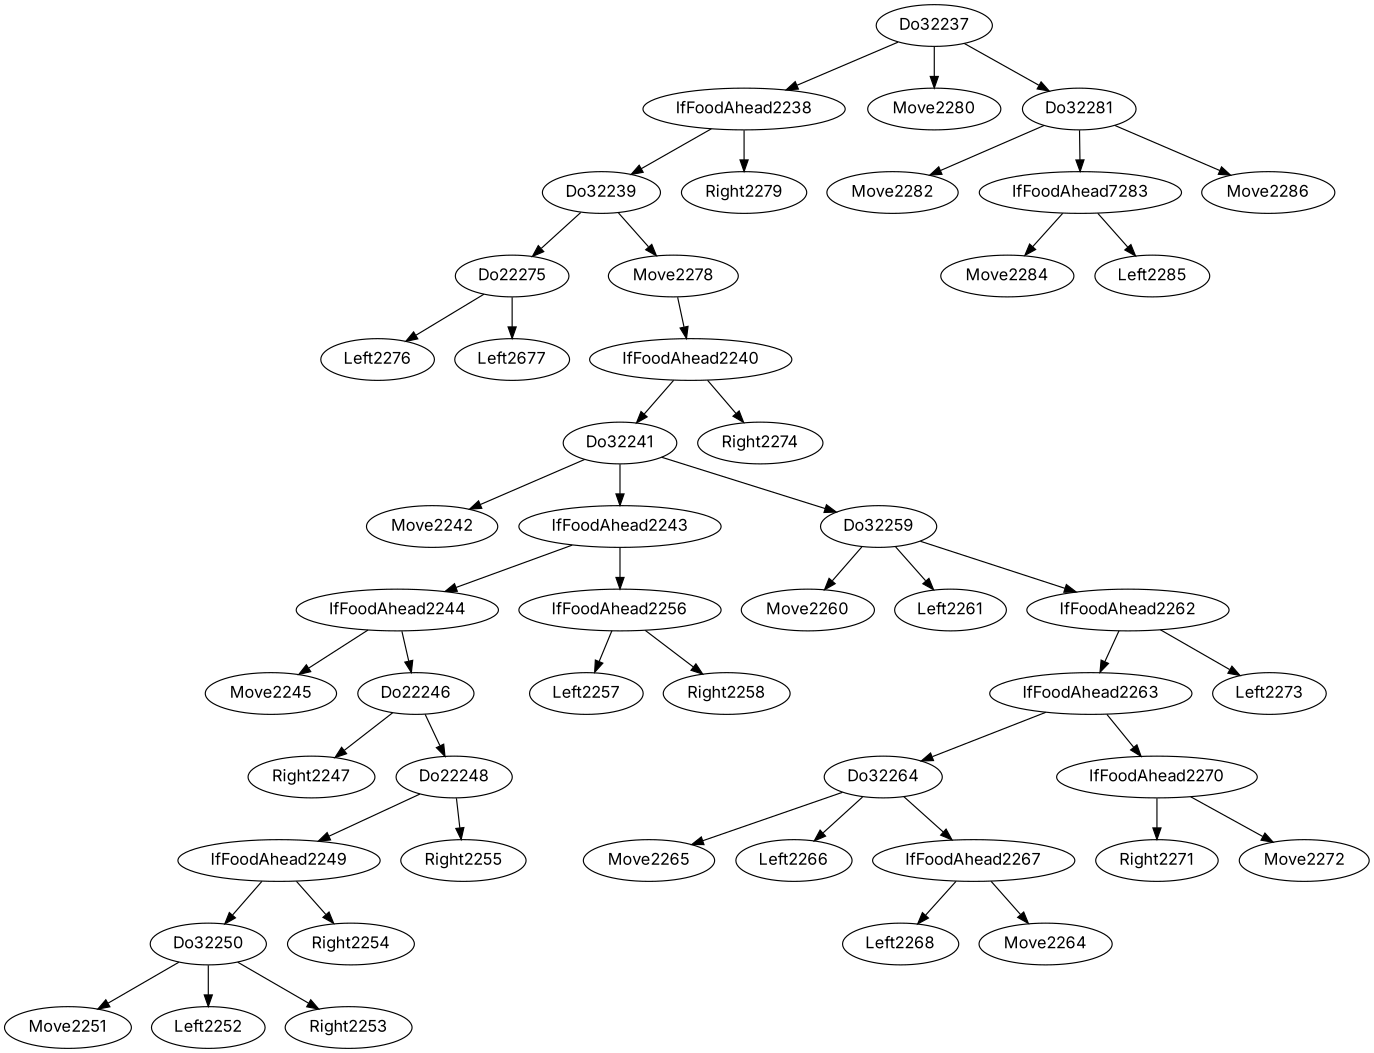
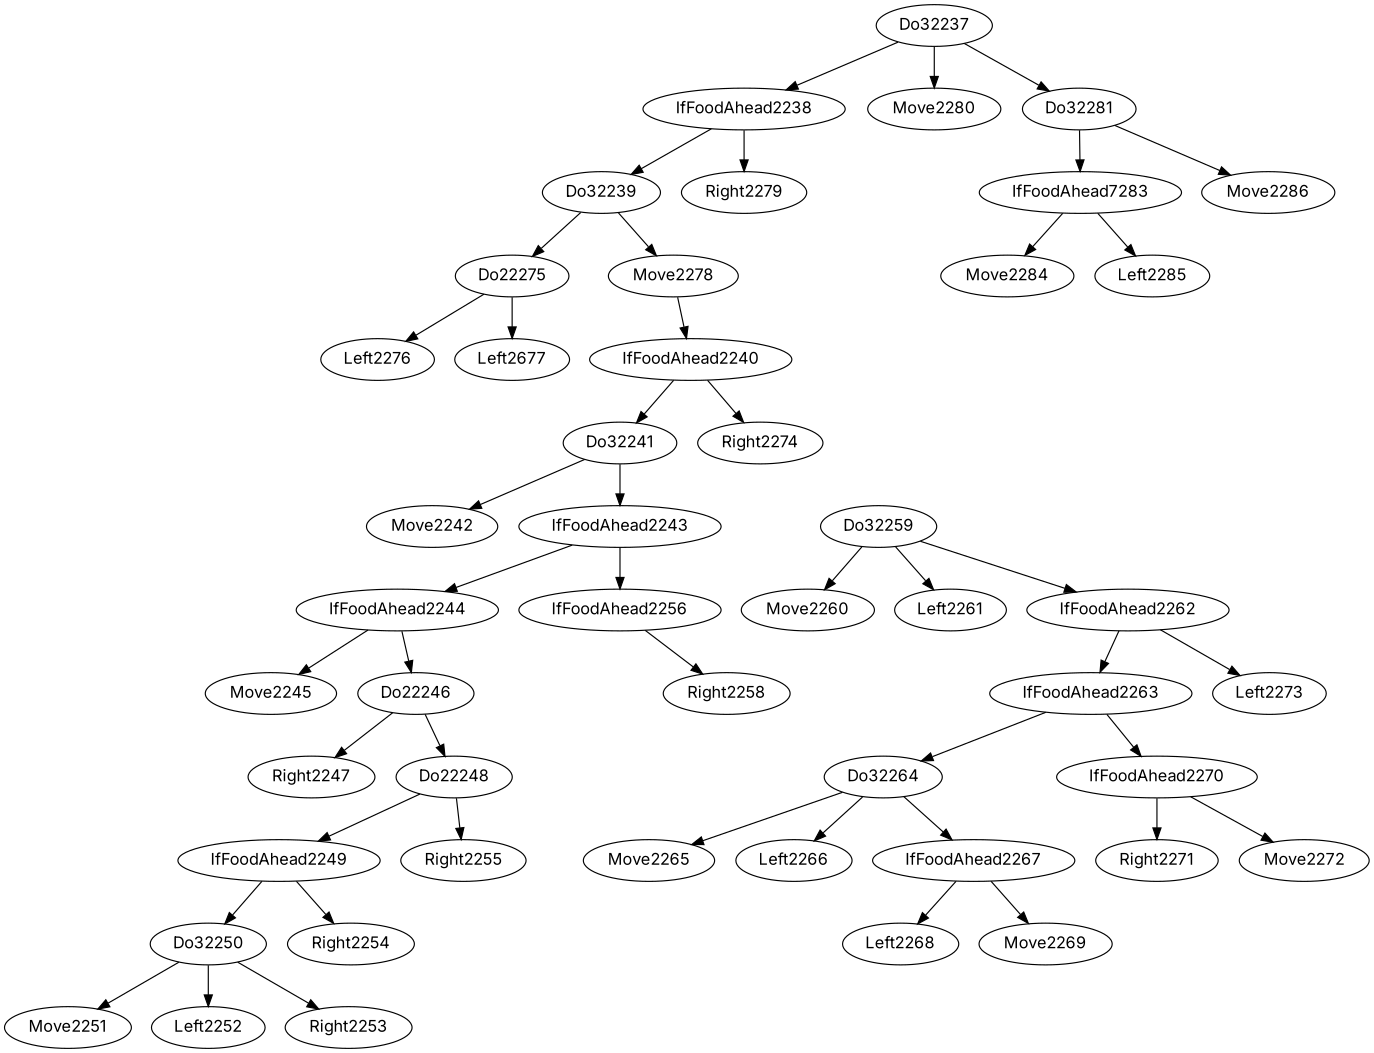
(893, 193) -> none
(743, 483) -> none
(586, 694) -> none
(1046, 944) -> (1046, 944)
